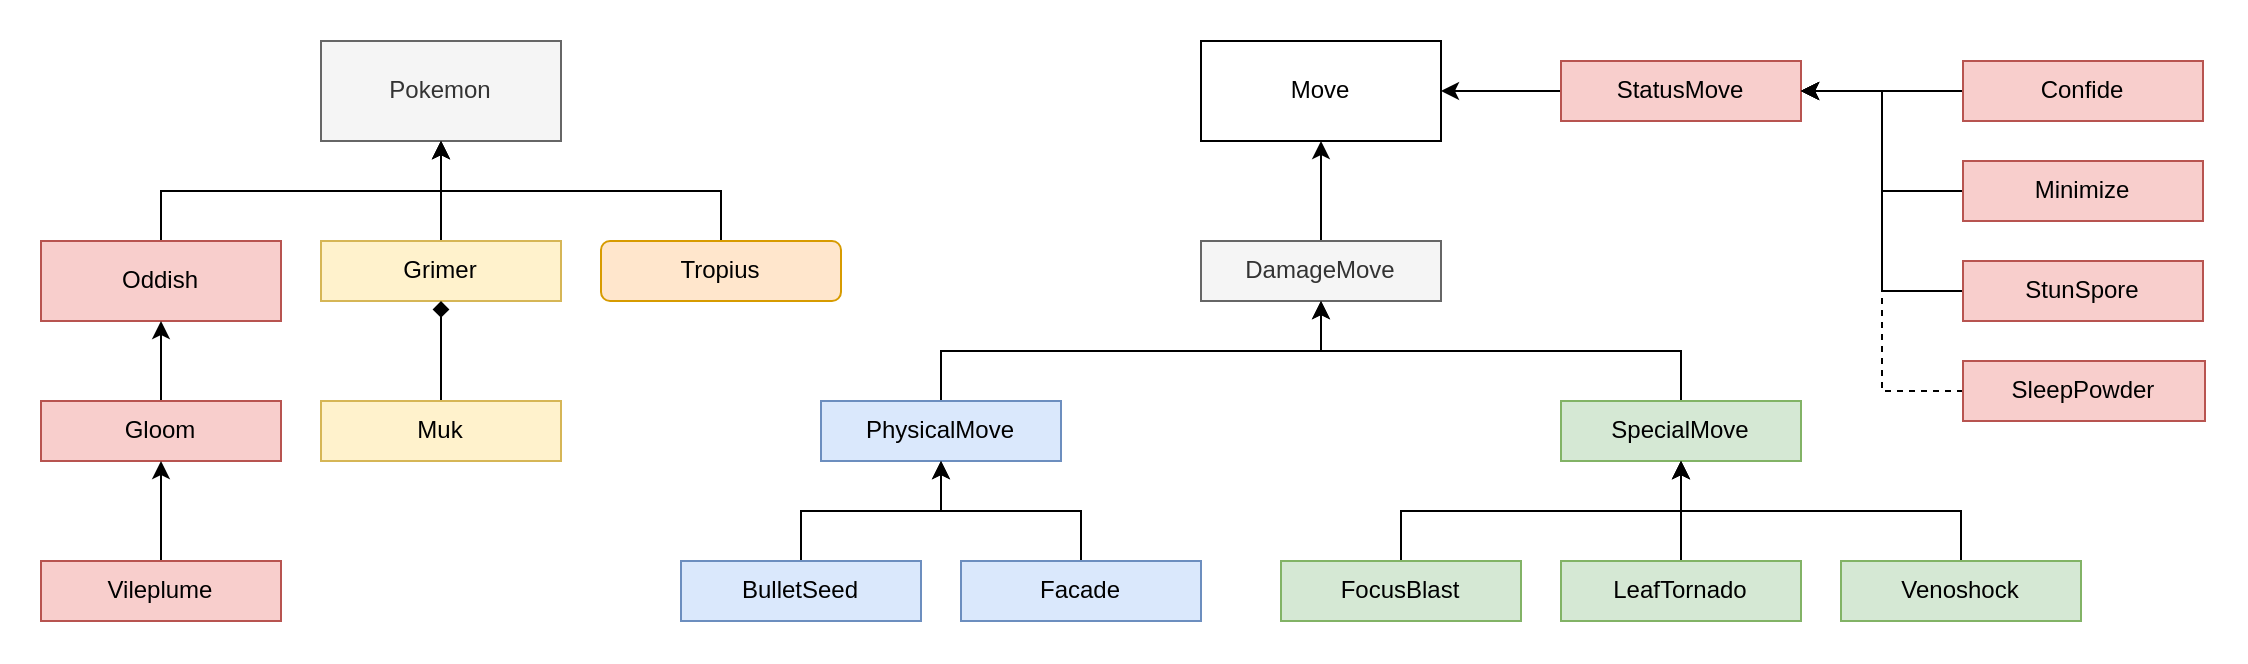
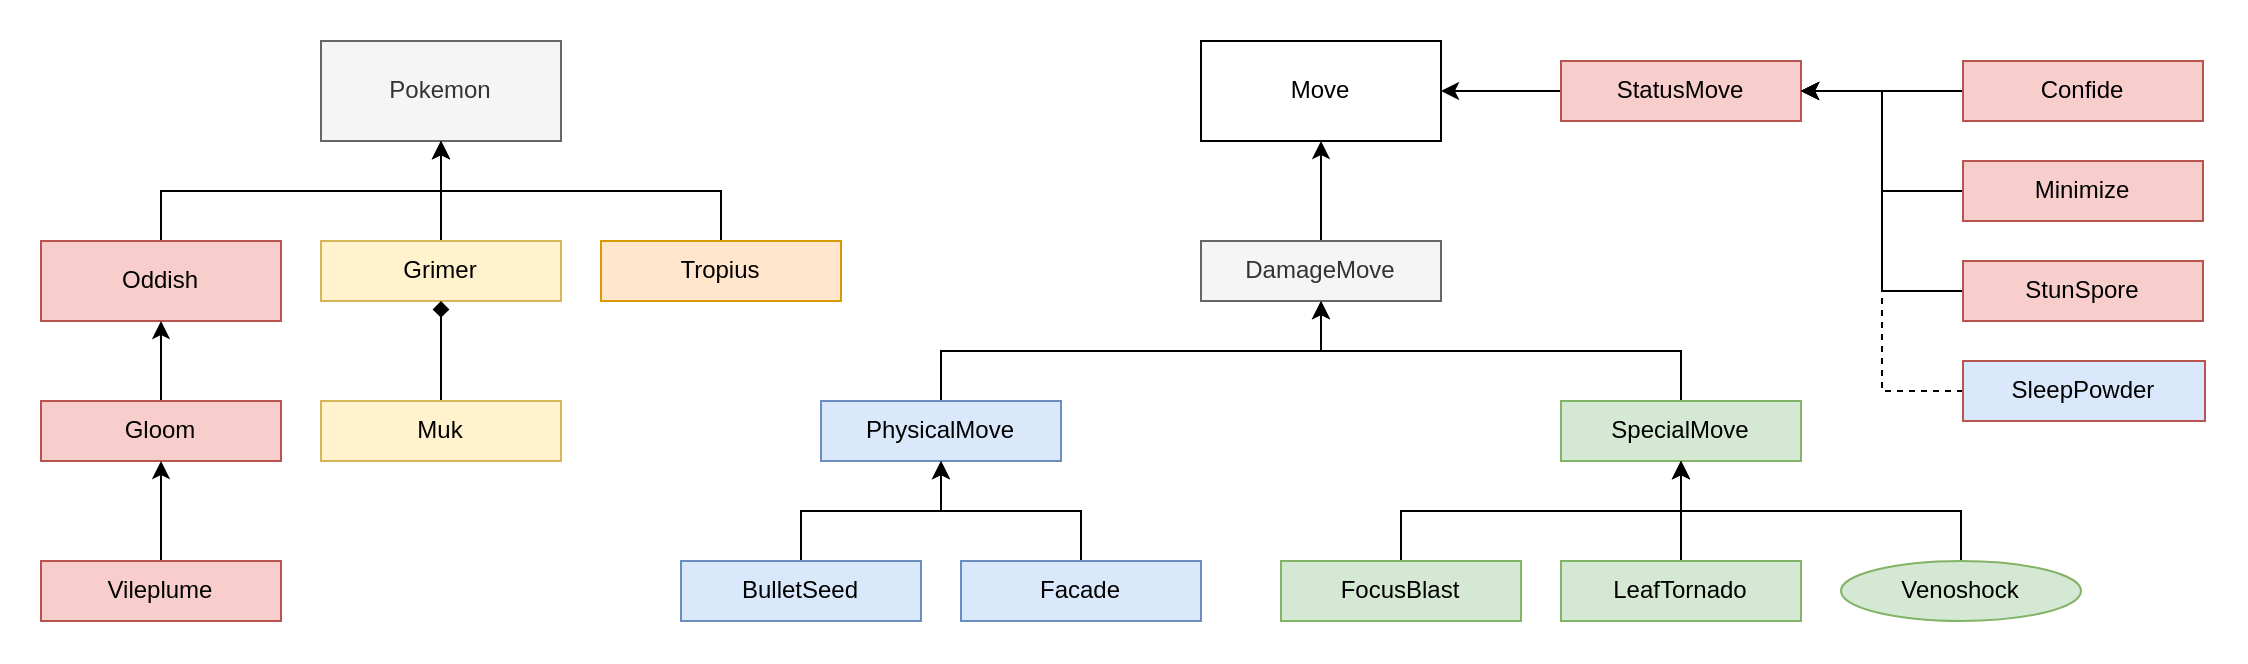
(721, 271) -> (721, 271)
(2084, 391) -> (2084, 391)
(1961, 591) -> (1961, 591)
